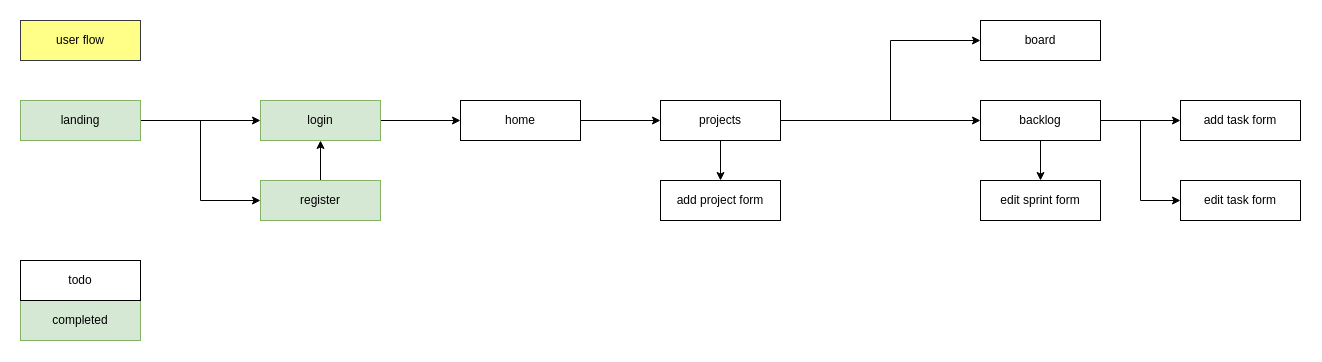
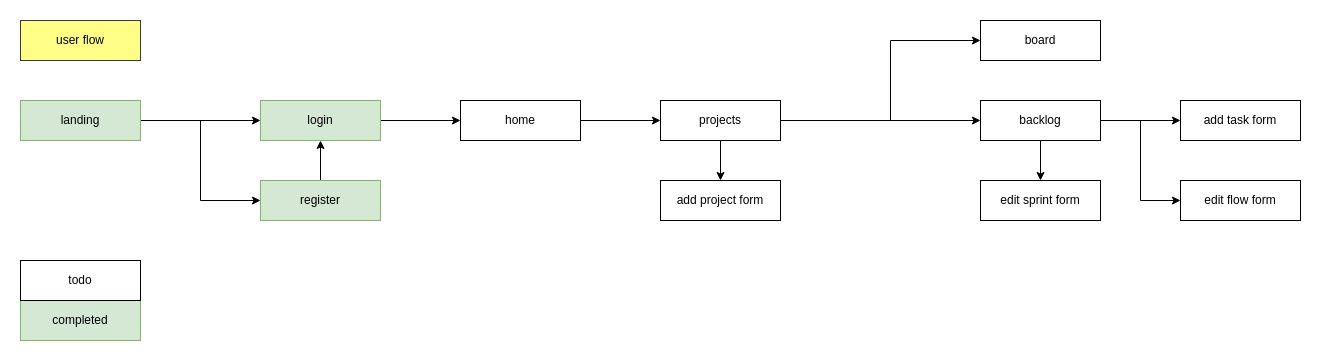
(1241, 201) -> (1241, 201)
